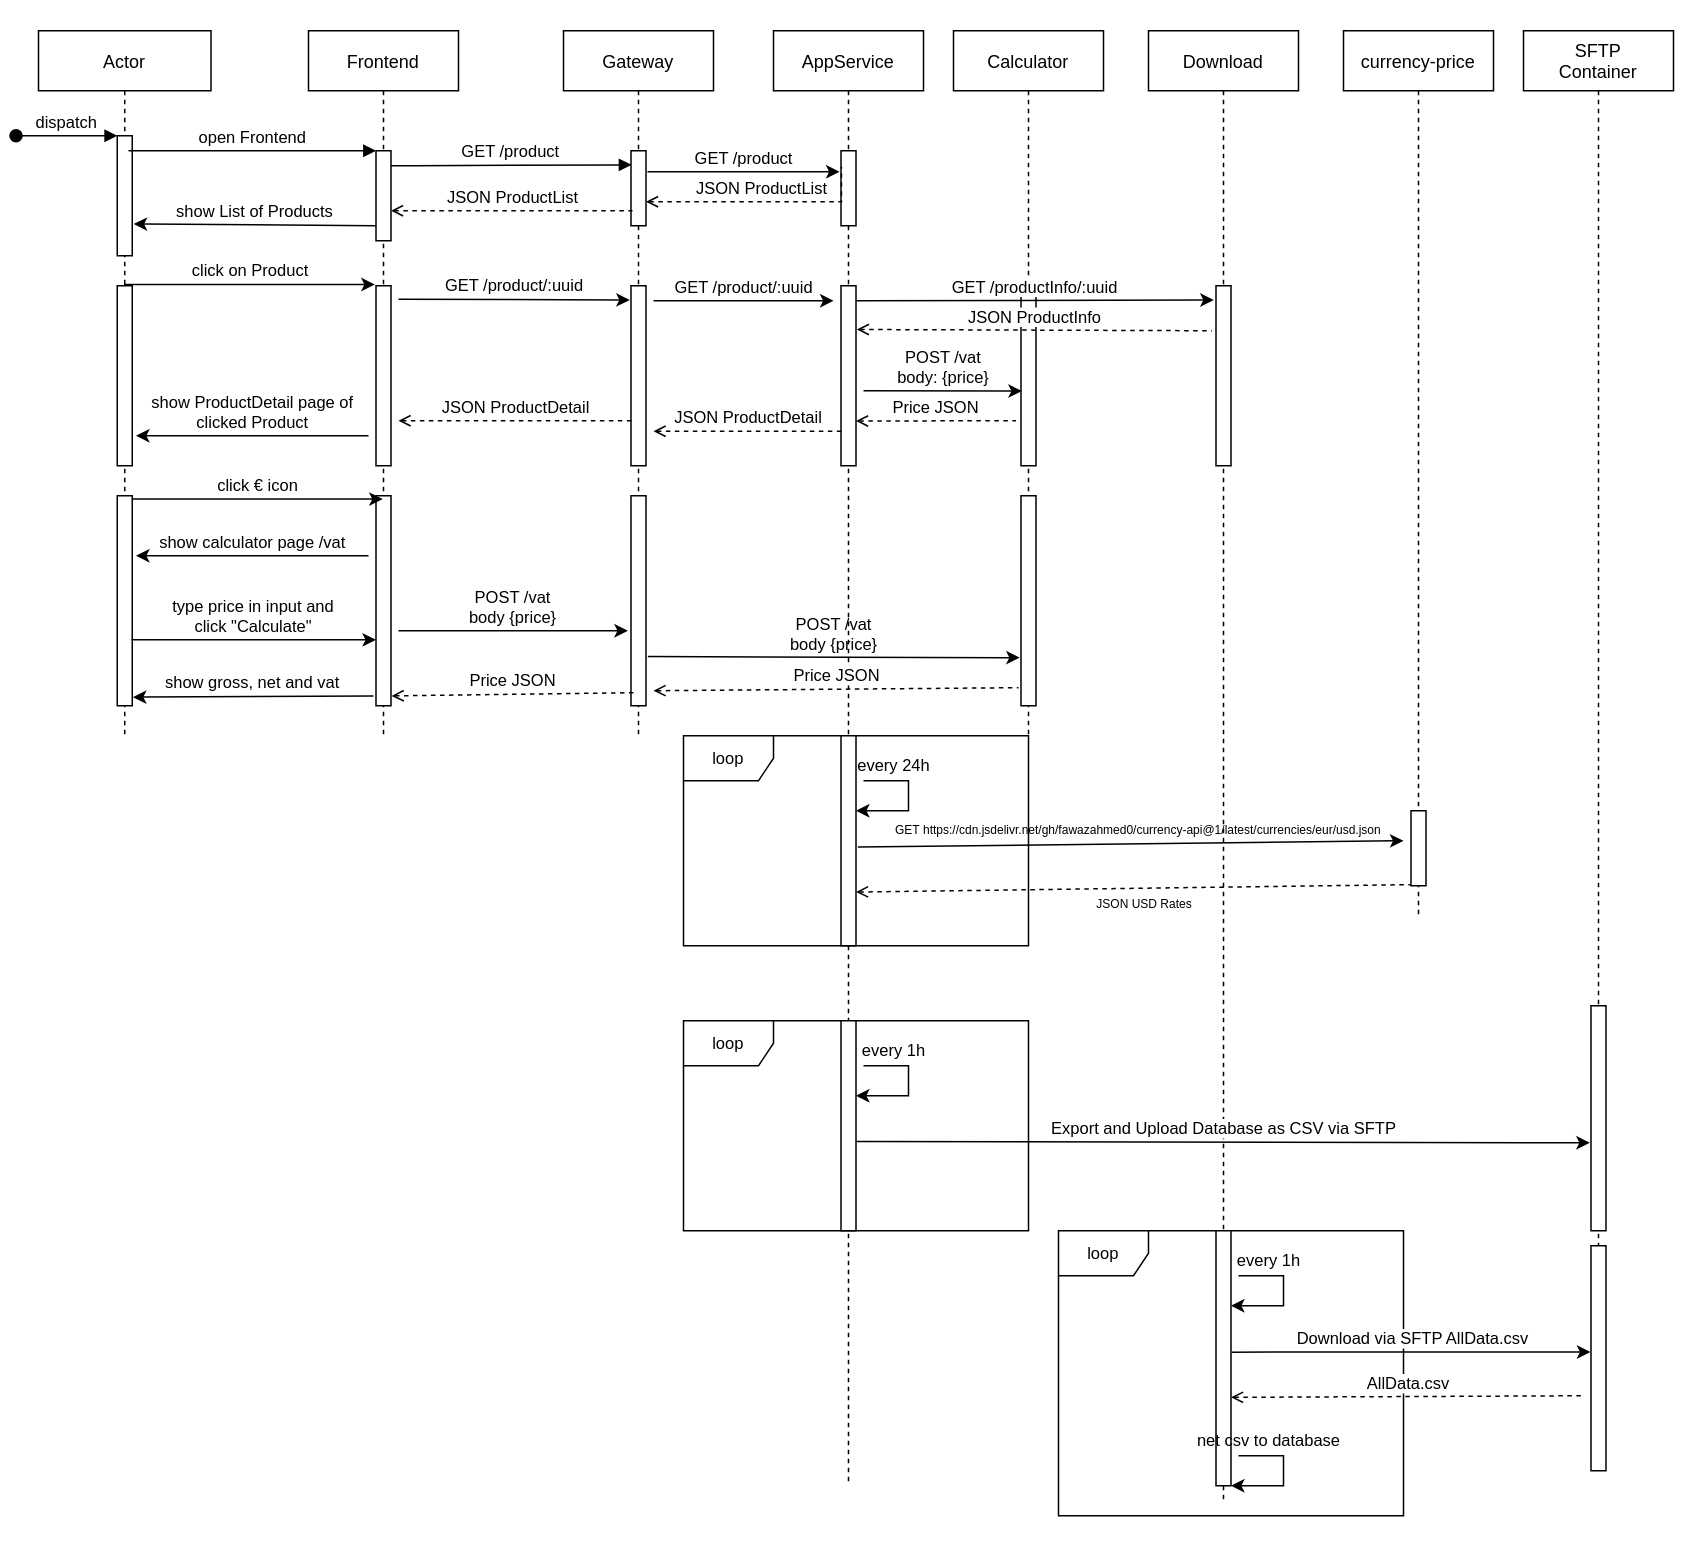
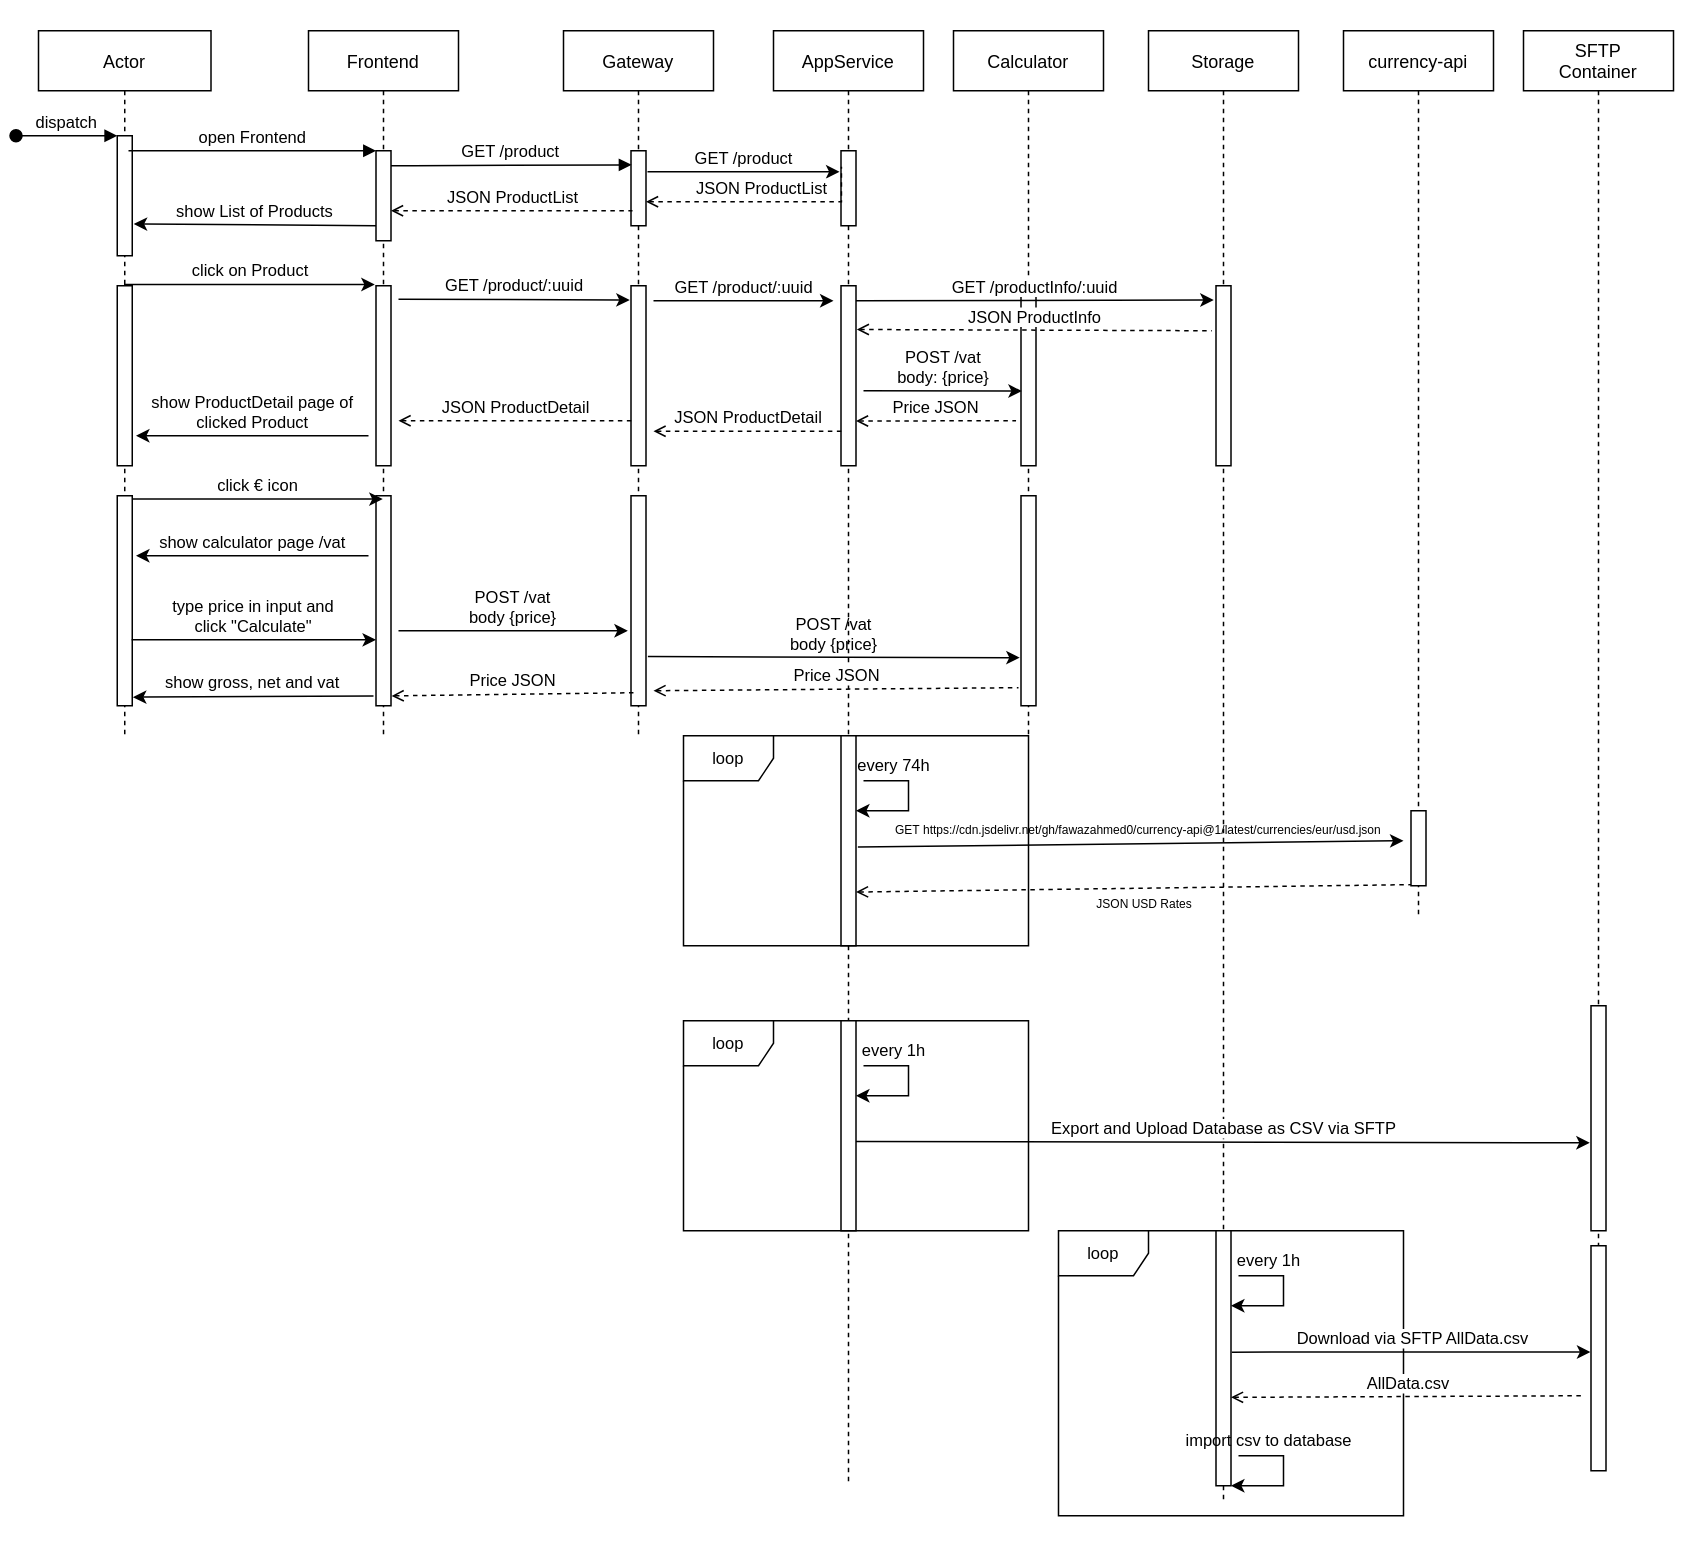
(1223, 62) -> (1223, 62)
(1418, 62) -> (1418, 62)
(894, 766) -> (894, 766)
(1269, 1441) -> (1269, 1441)
